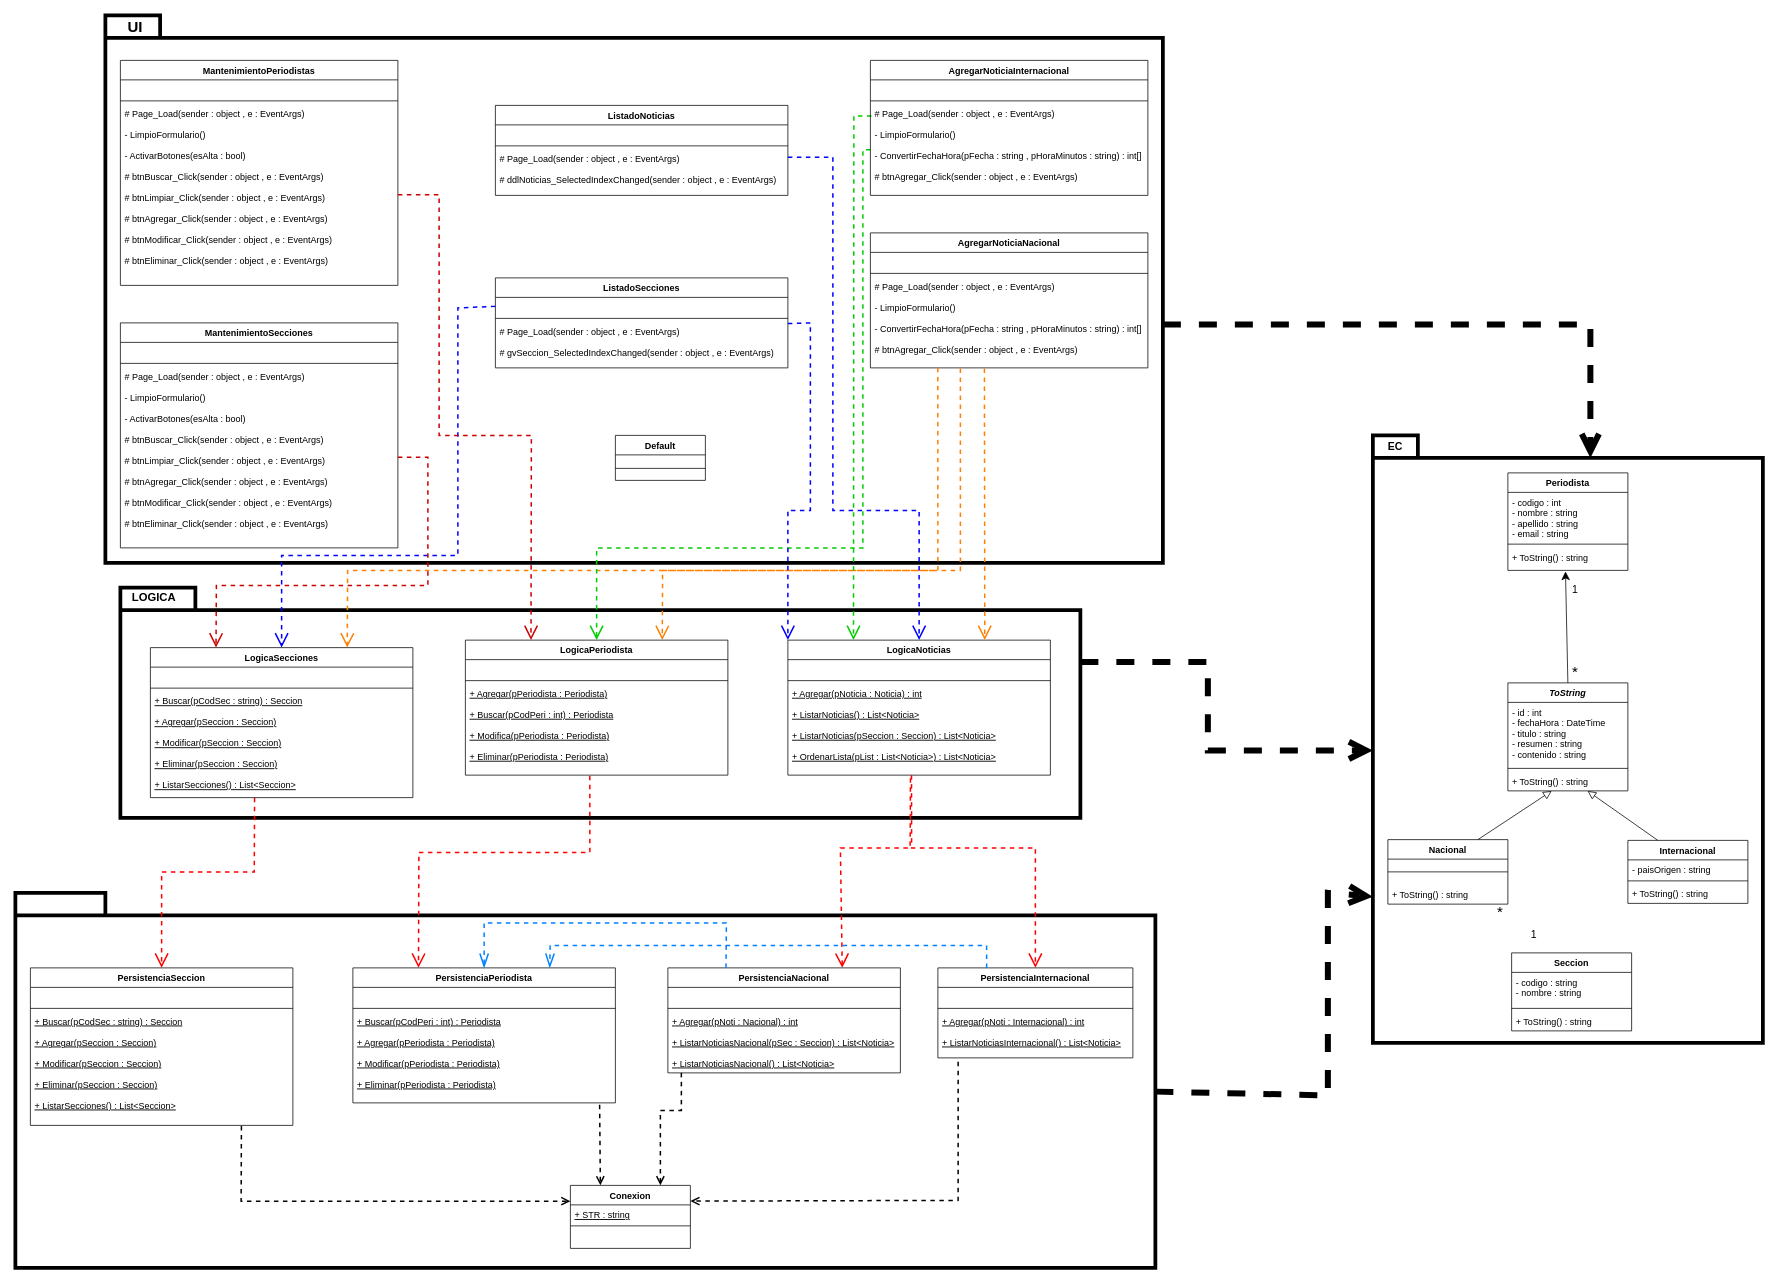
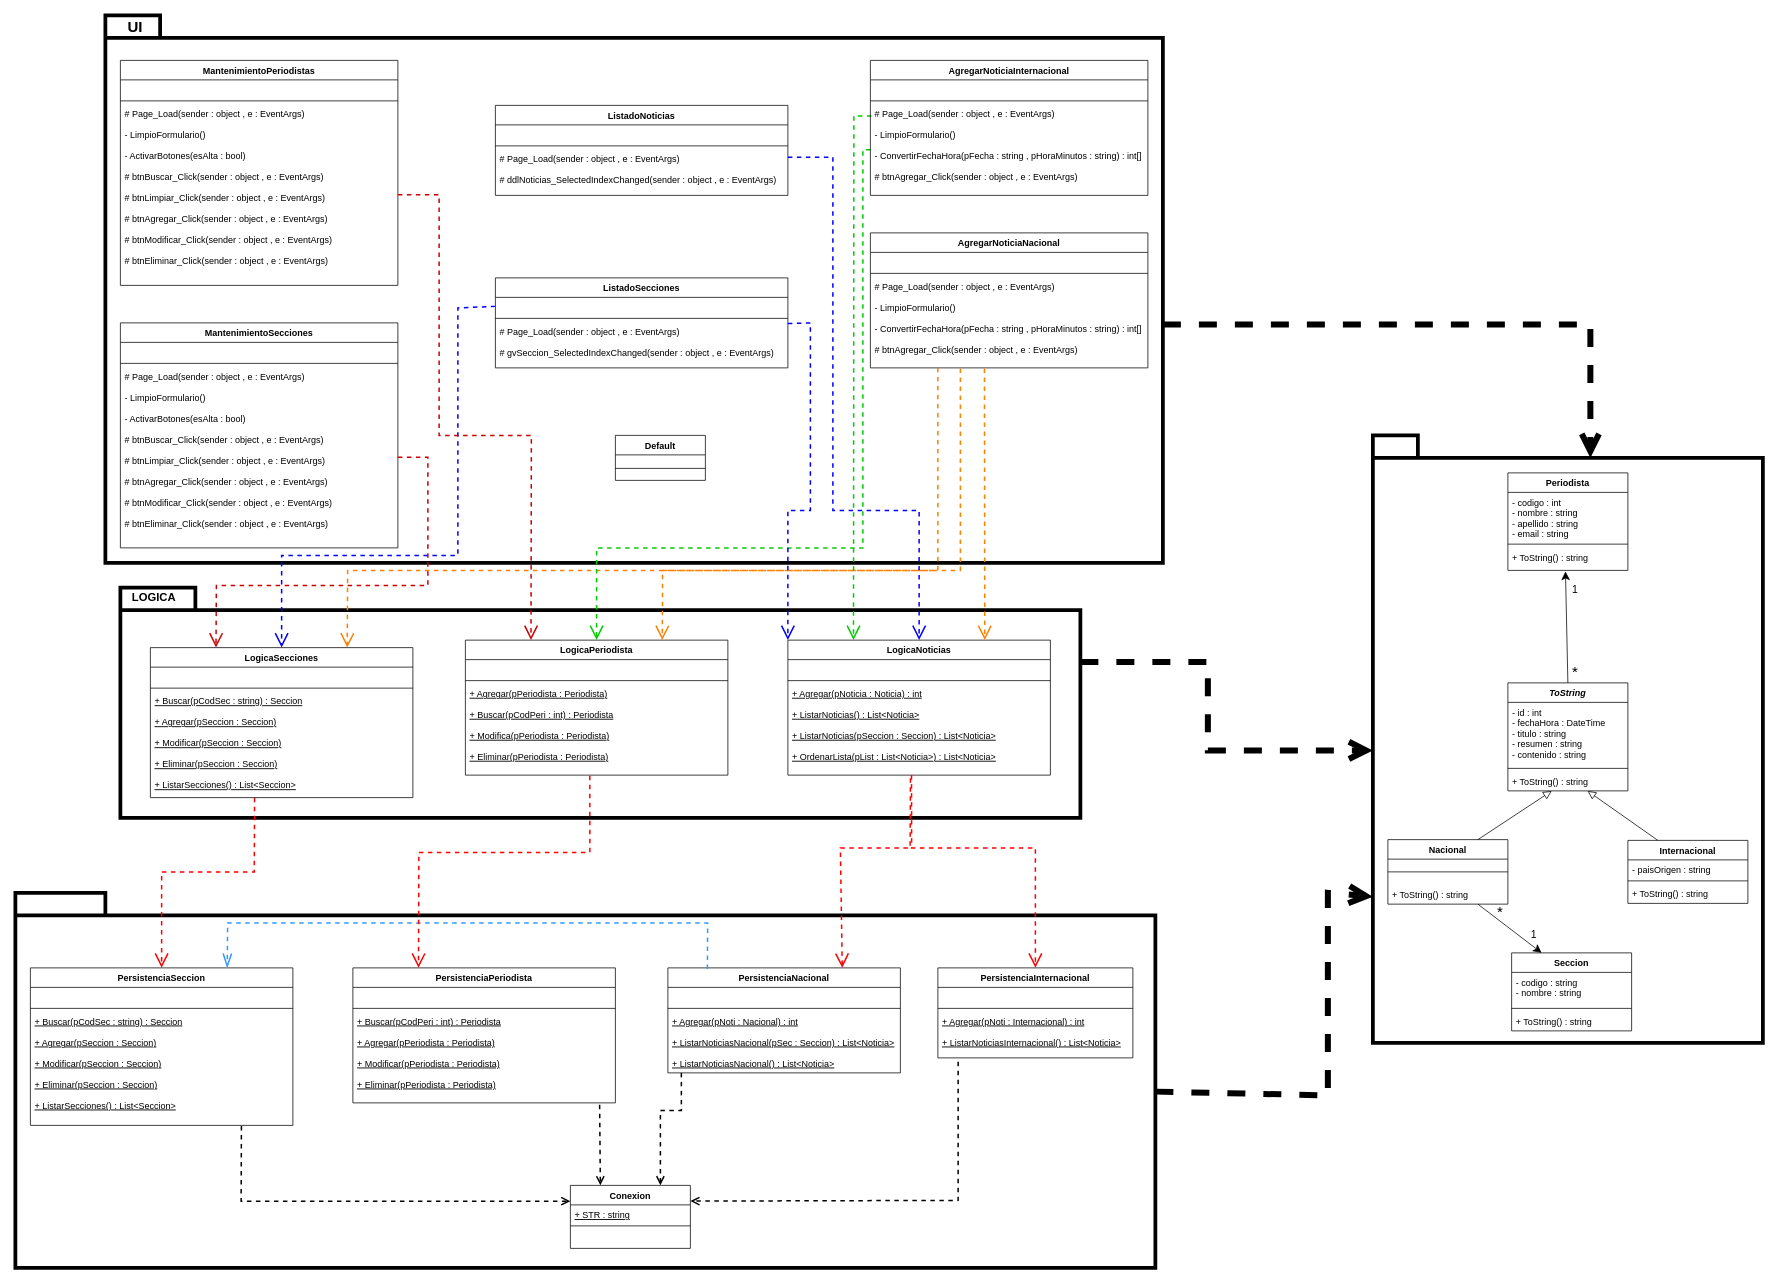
(1395, 447) -> none
none -> (335, 923)
none -> (1508, 927)
(726, 938) -> none
(770, 945) -> none
